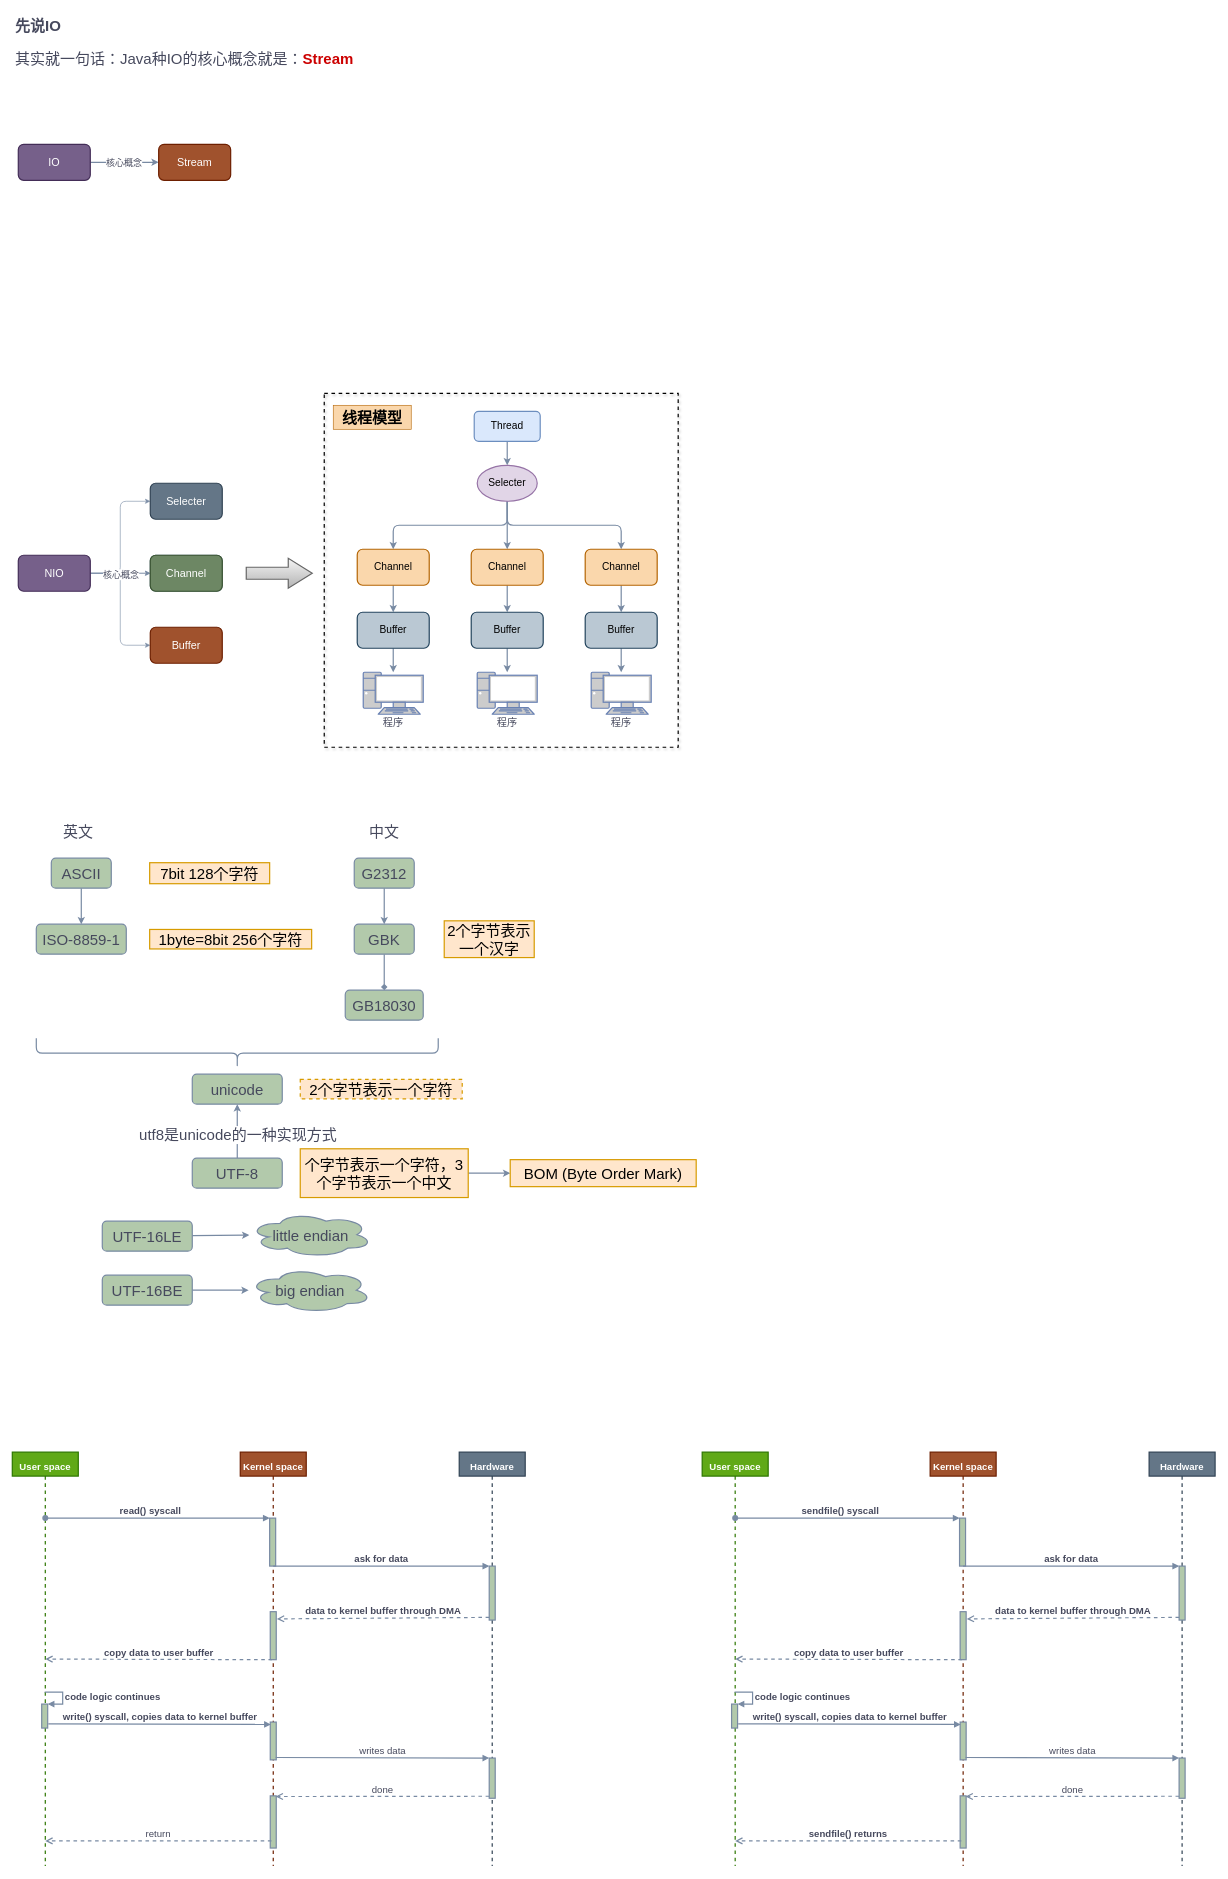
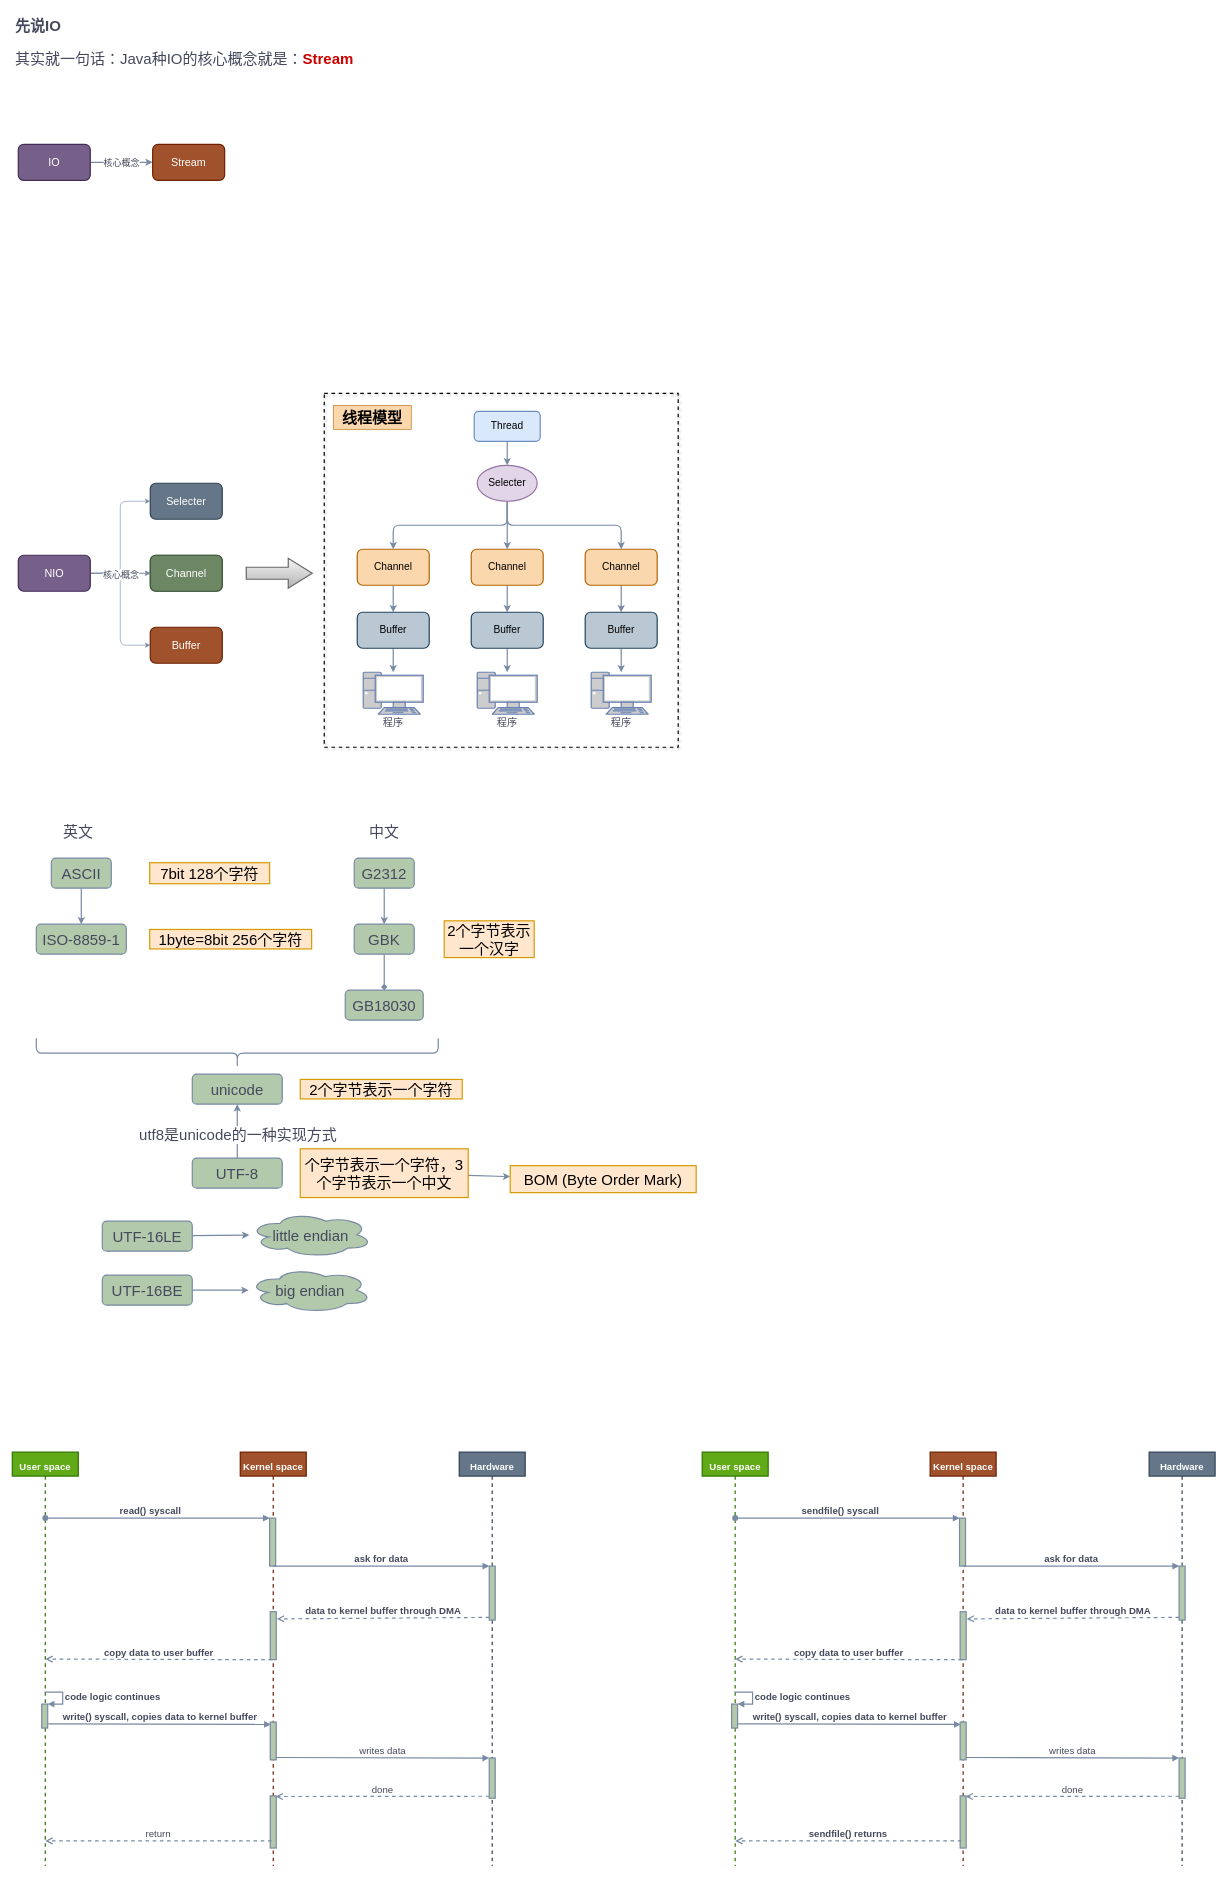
(195, 162) -> (189, 162)
(381, 1089) -> (381, 1089)
(603, 1173) -> (603, 1179)
